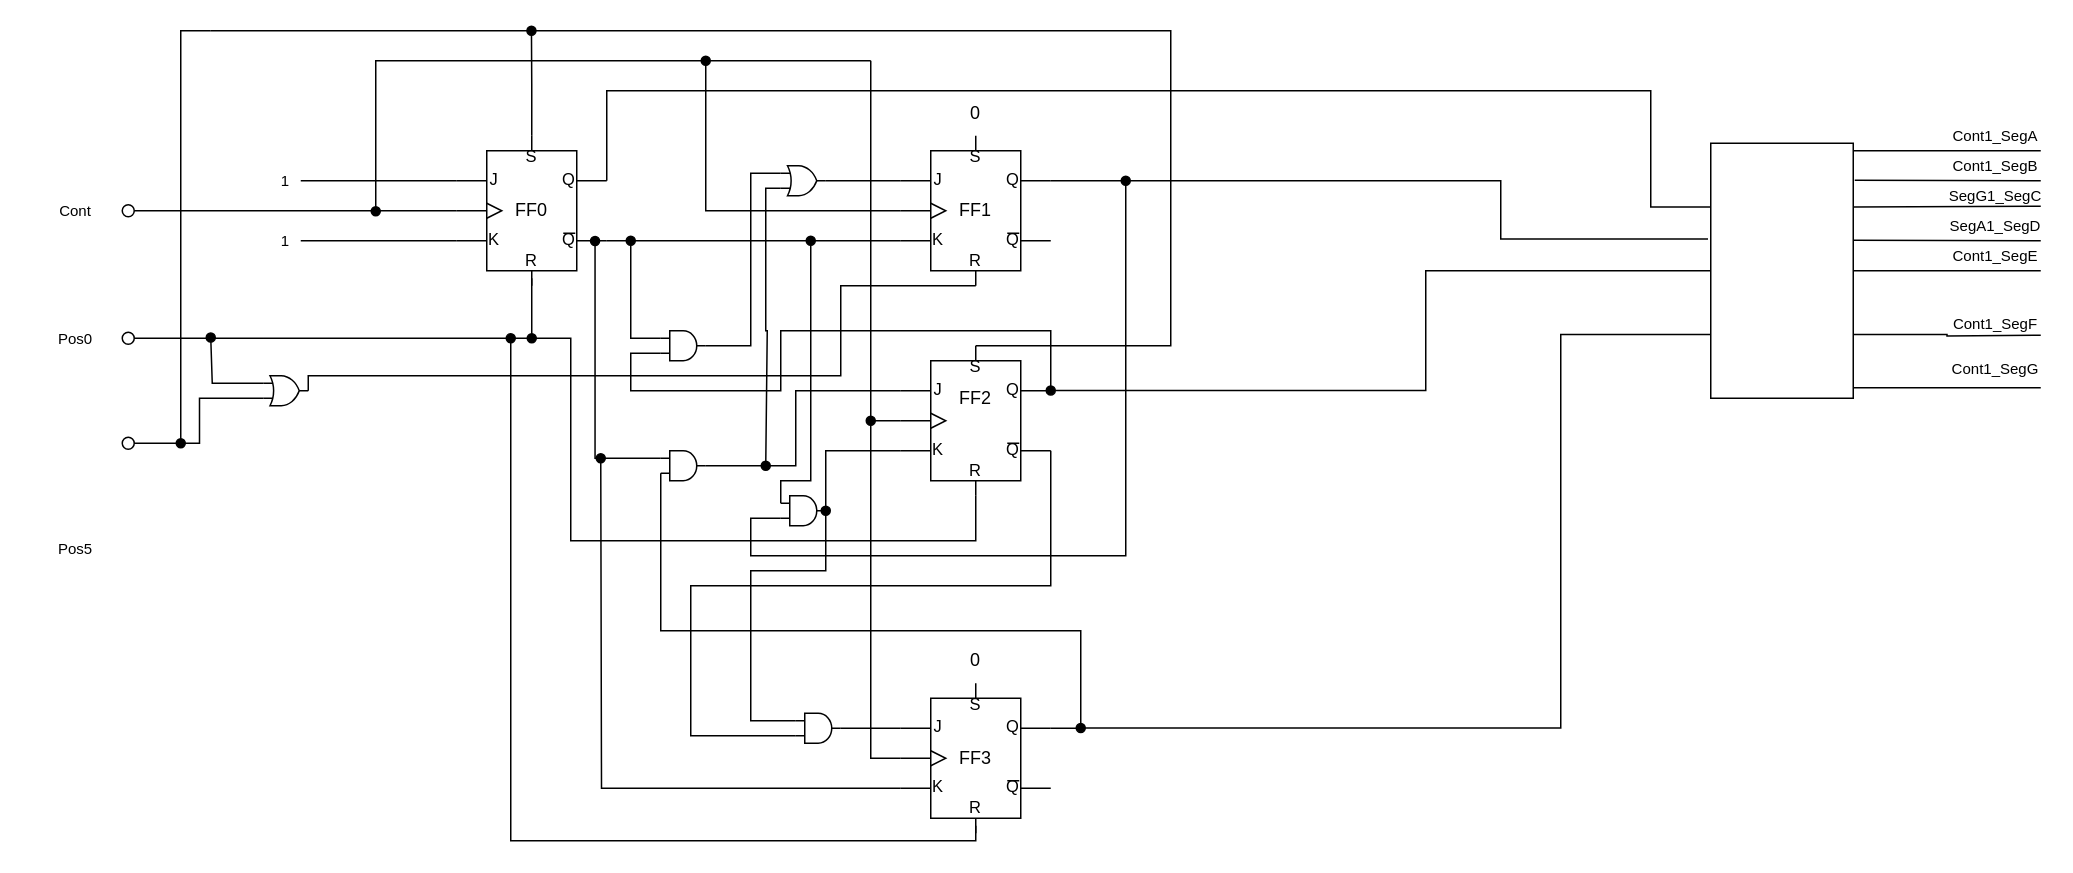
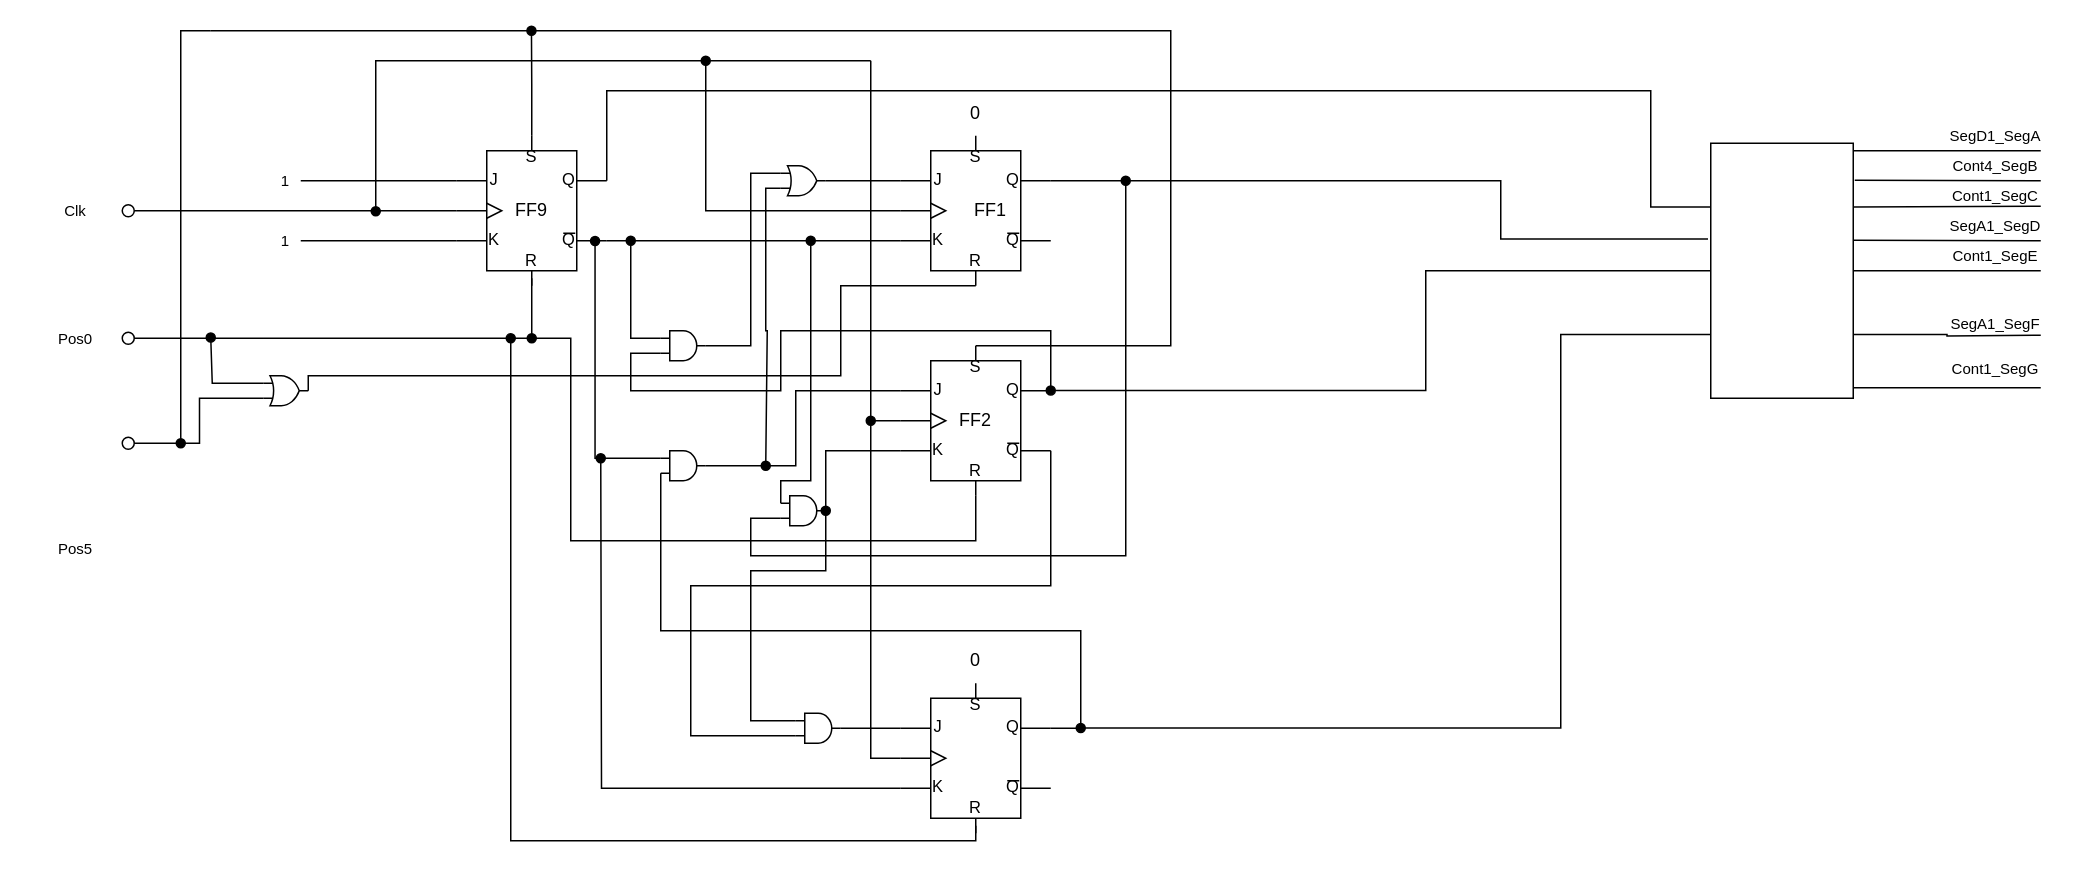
(1996, 136) -> (1996, 136)
(1996, 166) -> (1996, 166)
(1996, 196) -> (1996, 196)
(76, 211) -> (76, 211)
(532, 211) -> (532, 211)
(976, 211) -> (991, 211)
(1996, 323) -> (1996, 323)
(976, 398) -> (976, 421)
(976, 758) -> none
